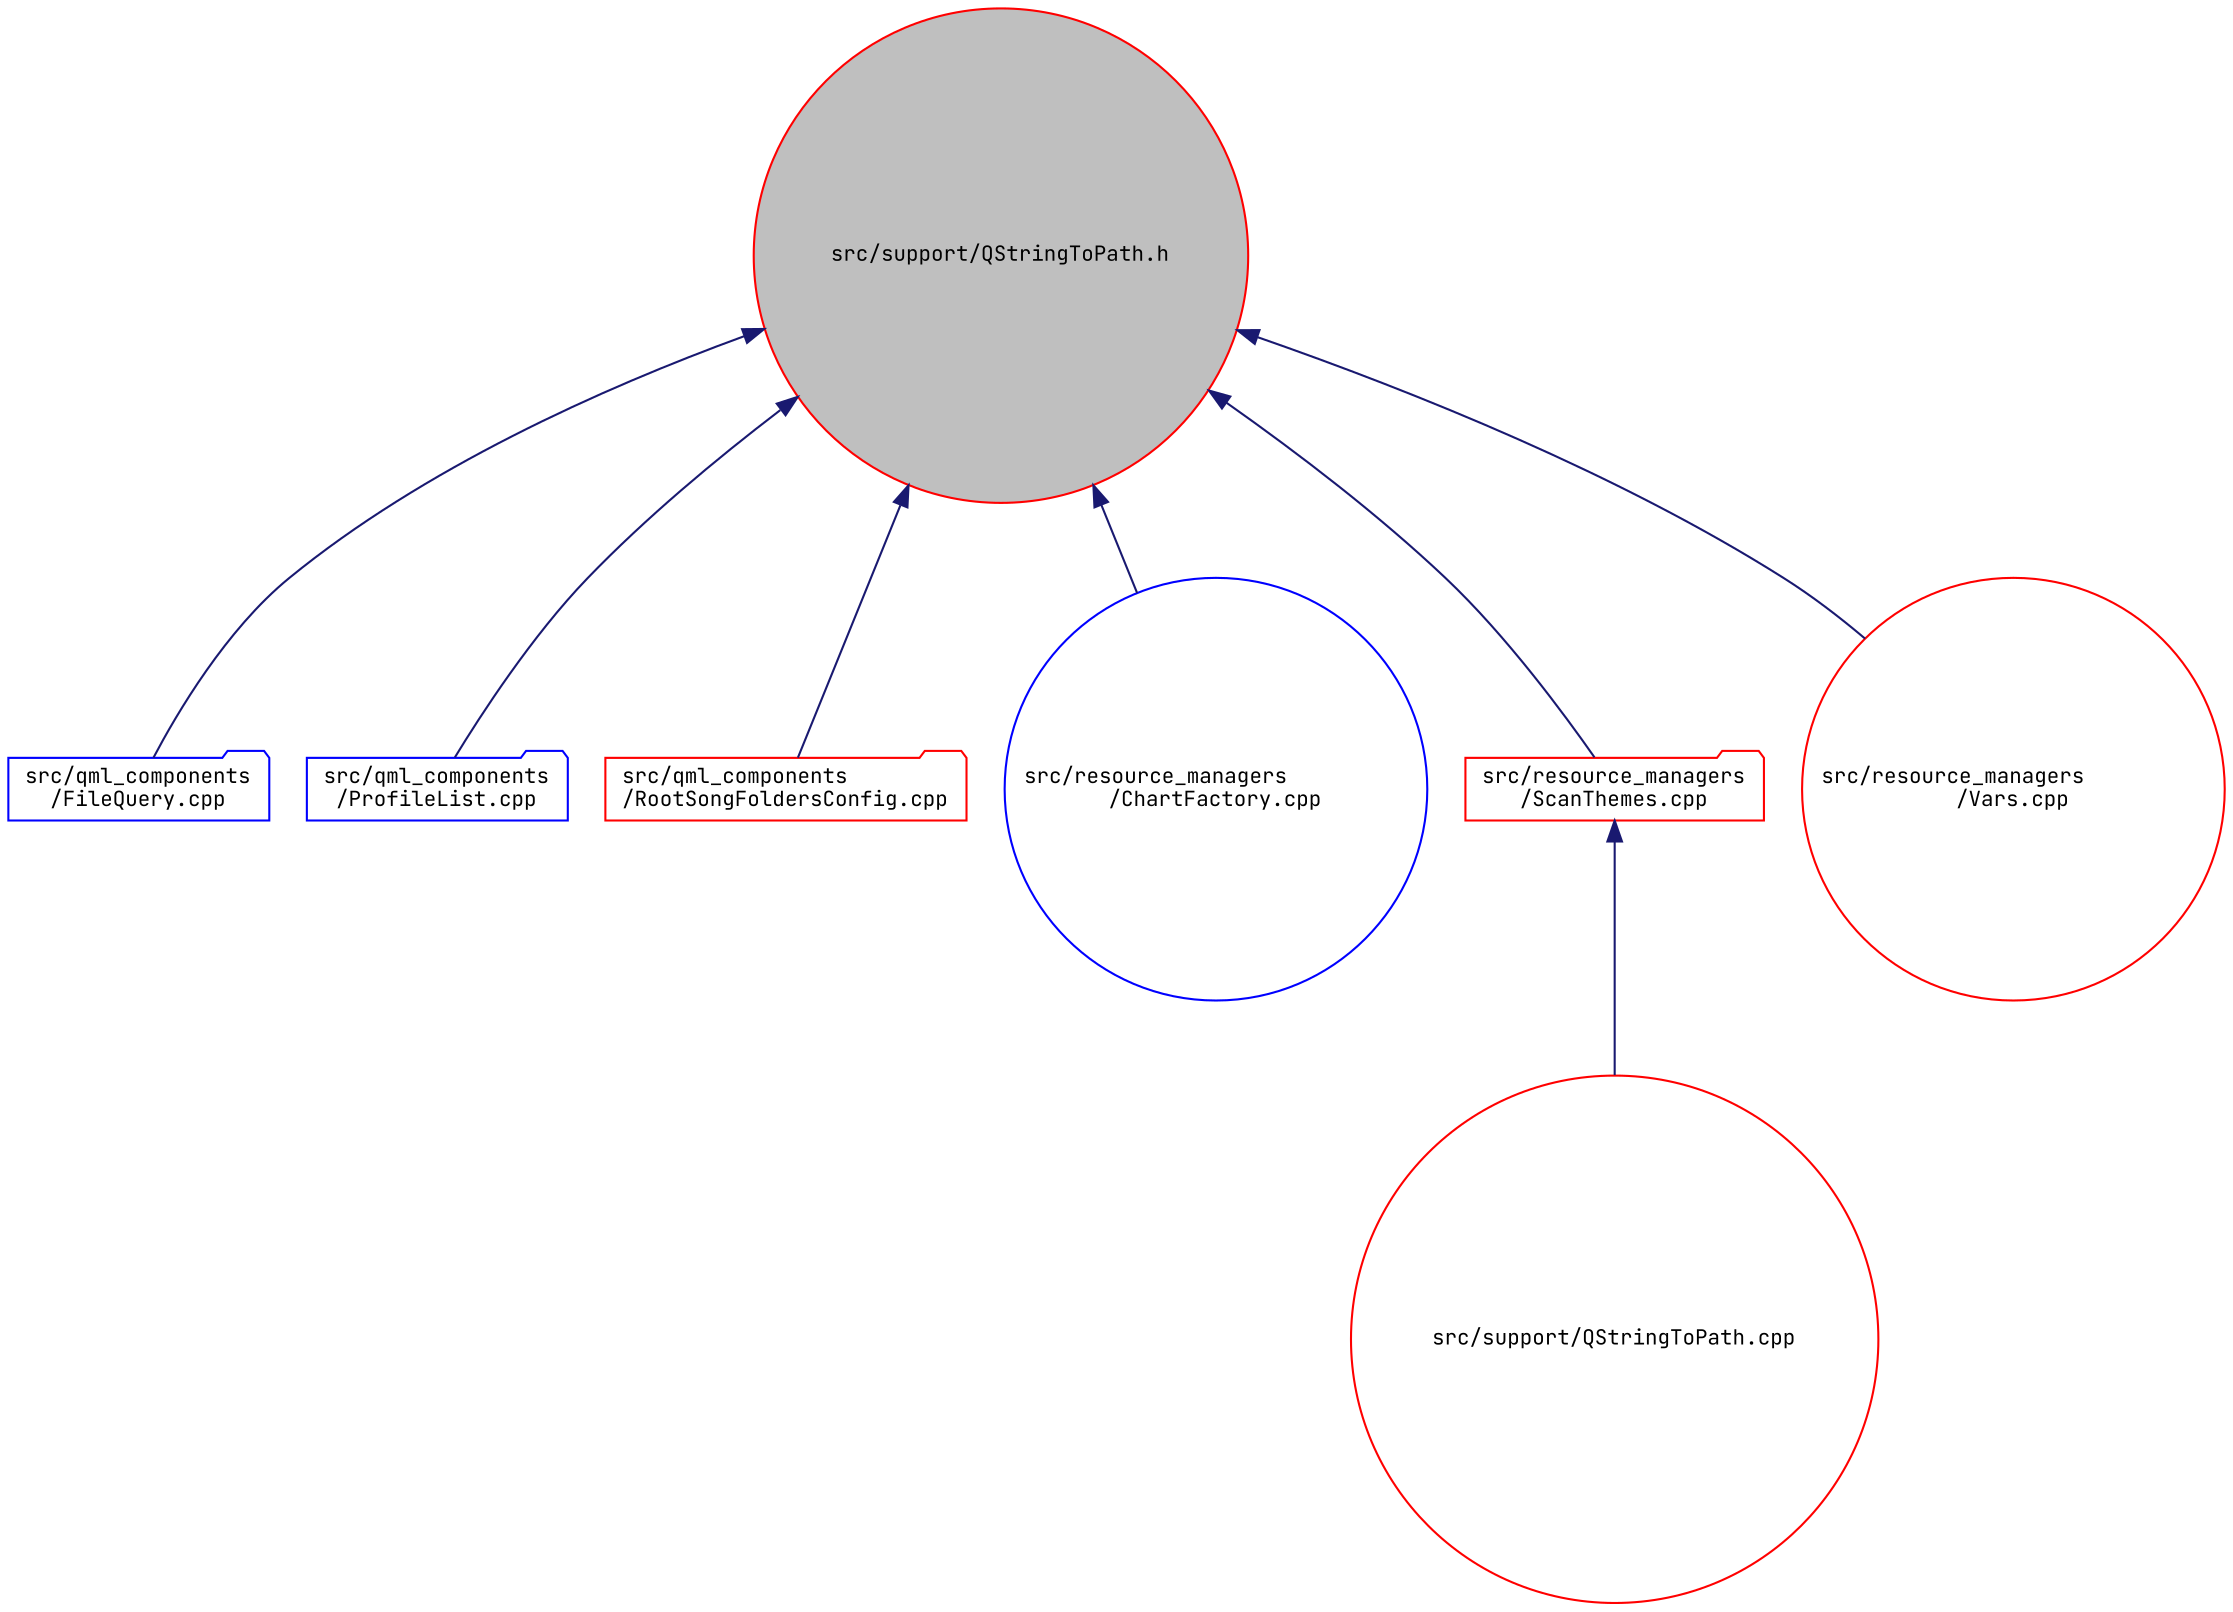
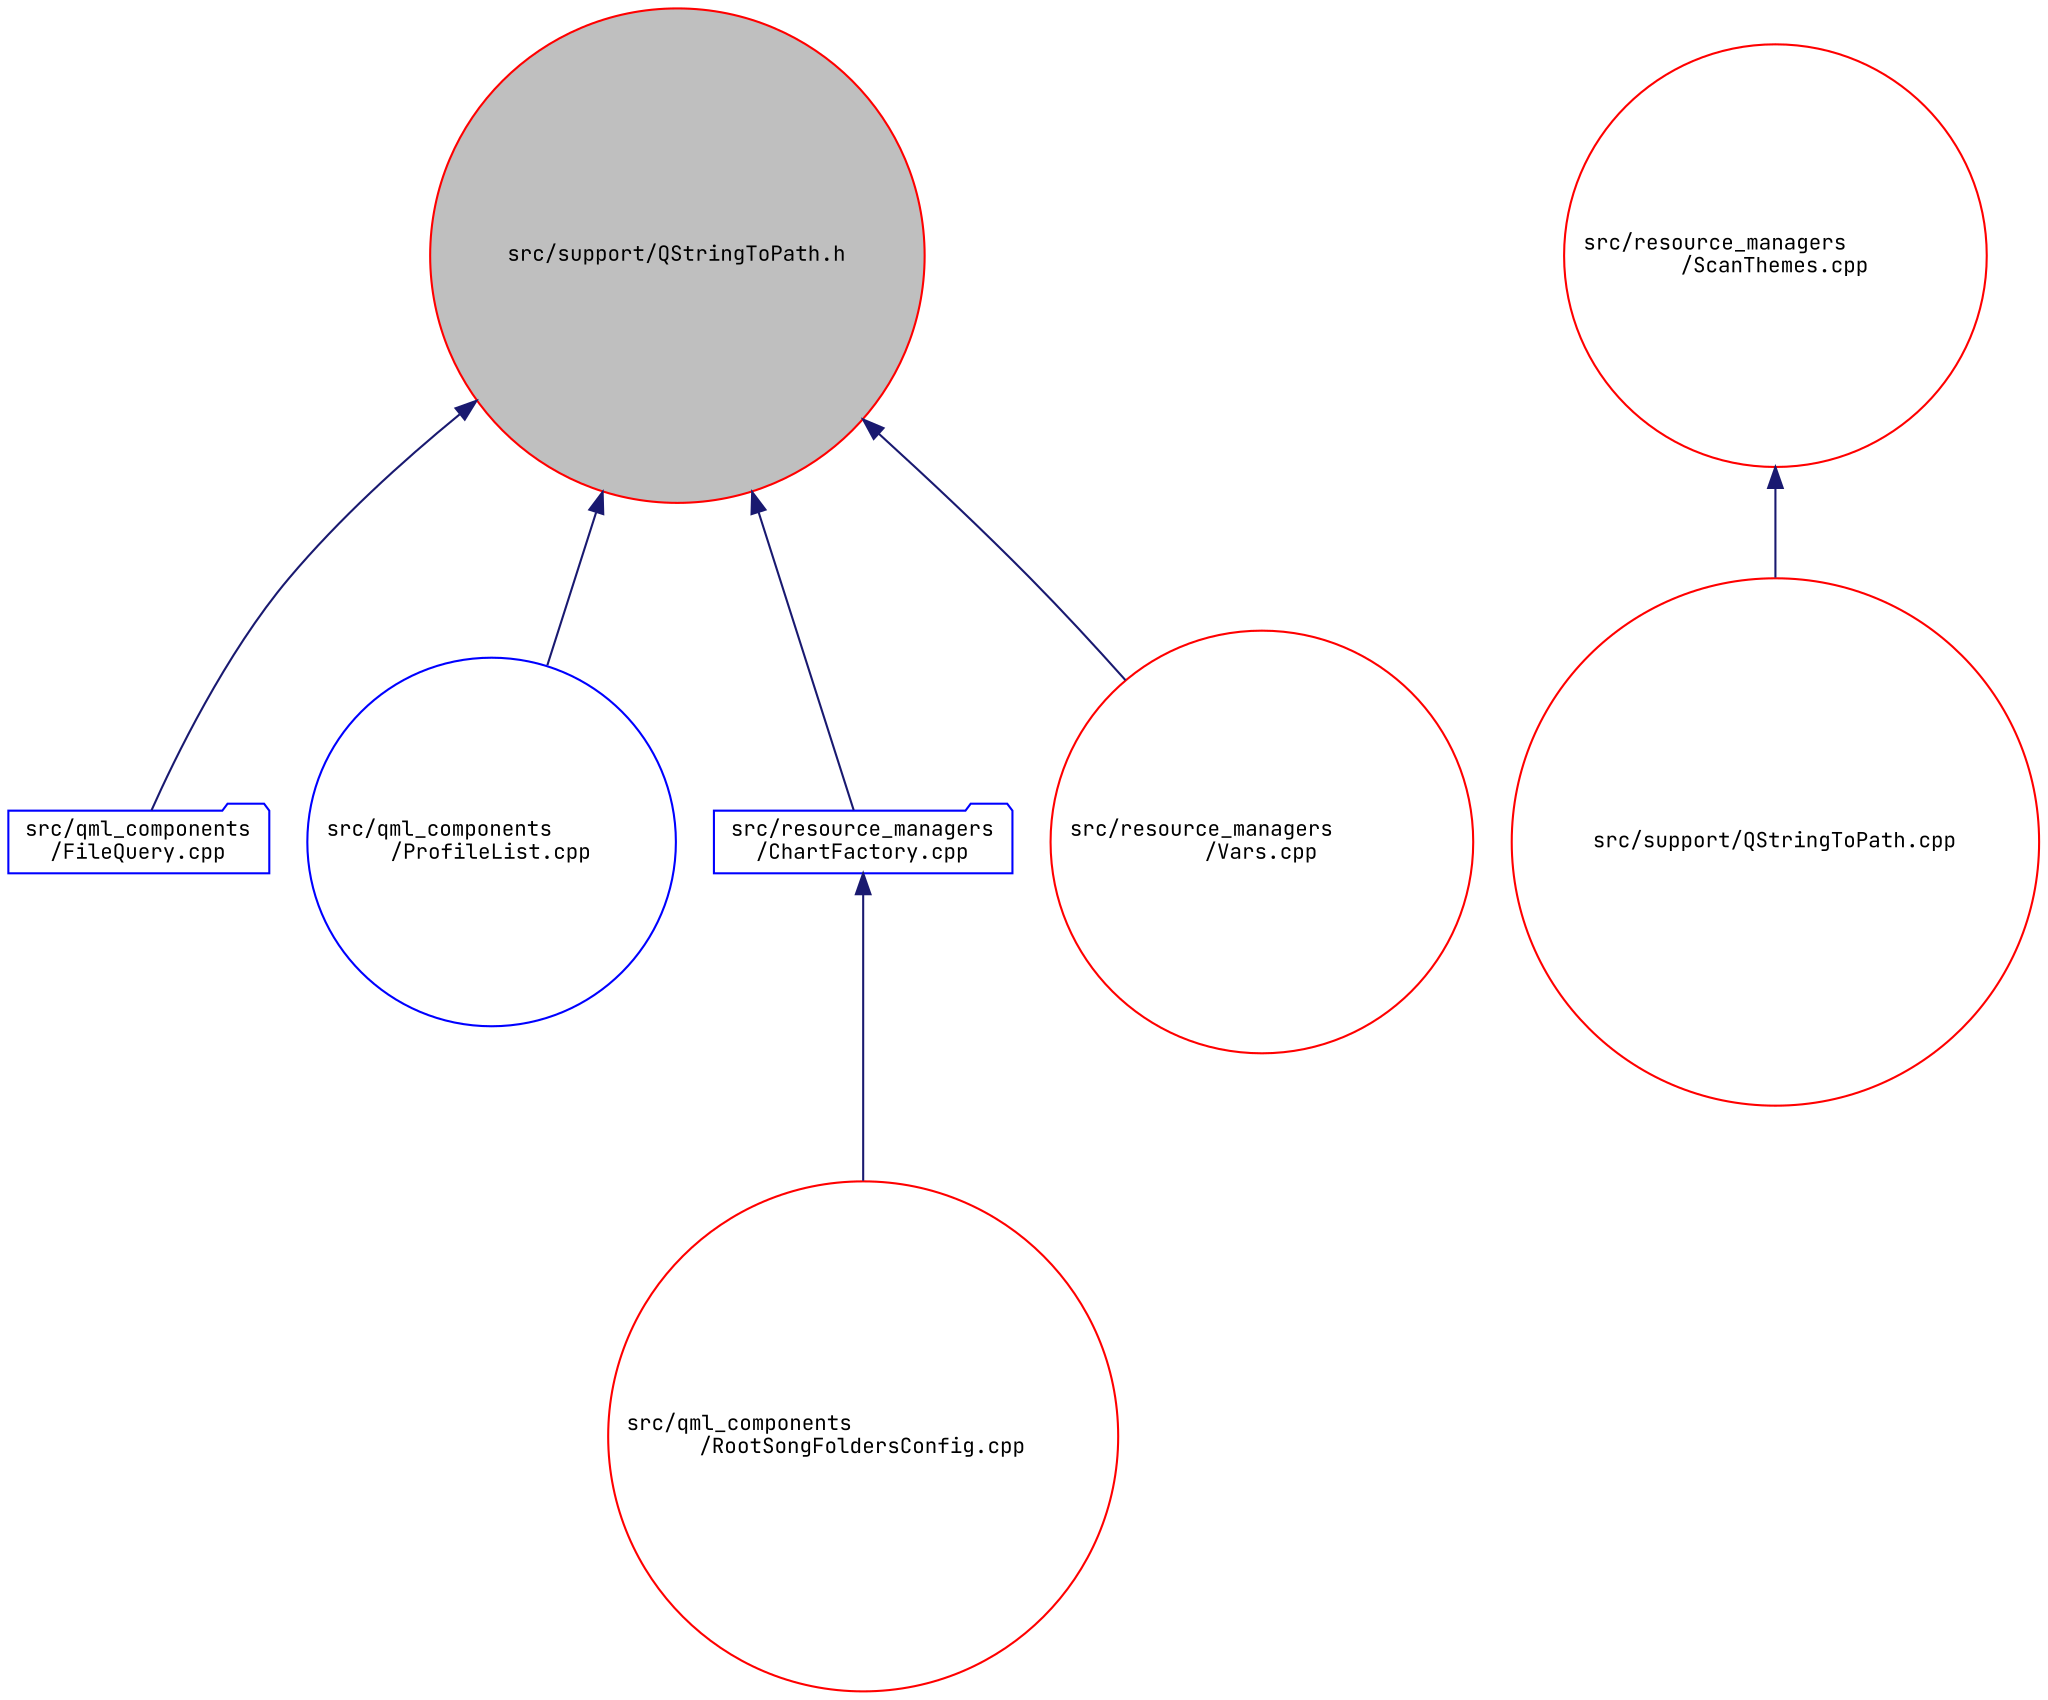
(1428, 562) -> none
(849, 631) -> (863, 1038)
(437, 789) -> (492, 842)
(786, 789) -> (863, 1436)
(1216, 789) -> (863, 842)
(1615, 789) -> (1775, 256)
